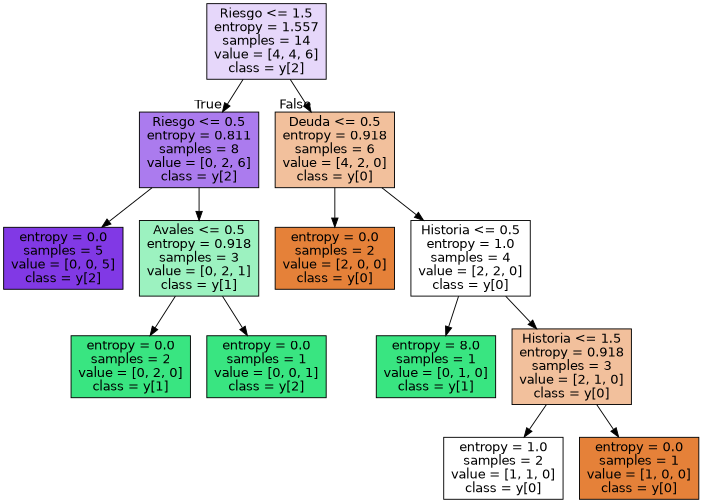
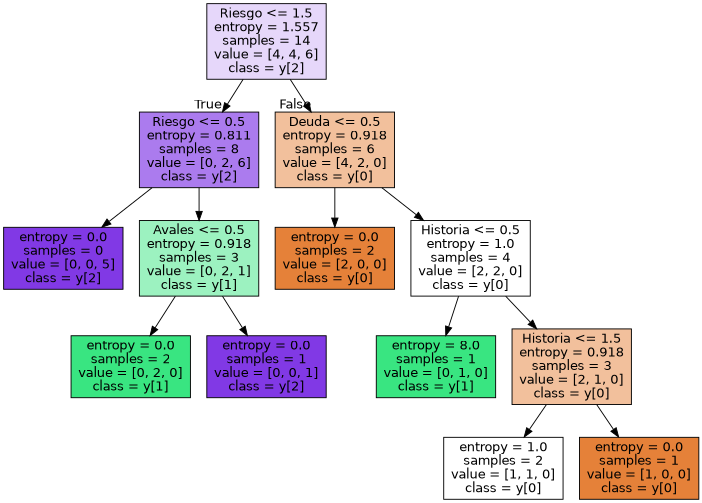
(63, 258) -> (63, 258)
(266, 367) -> (266, 367)
